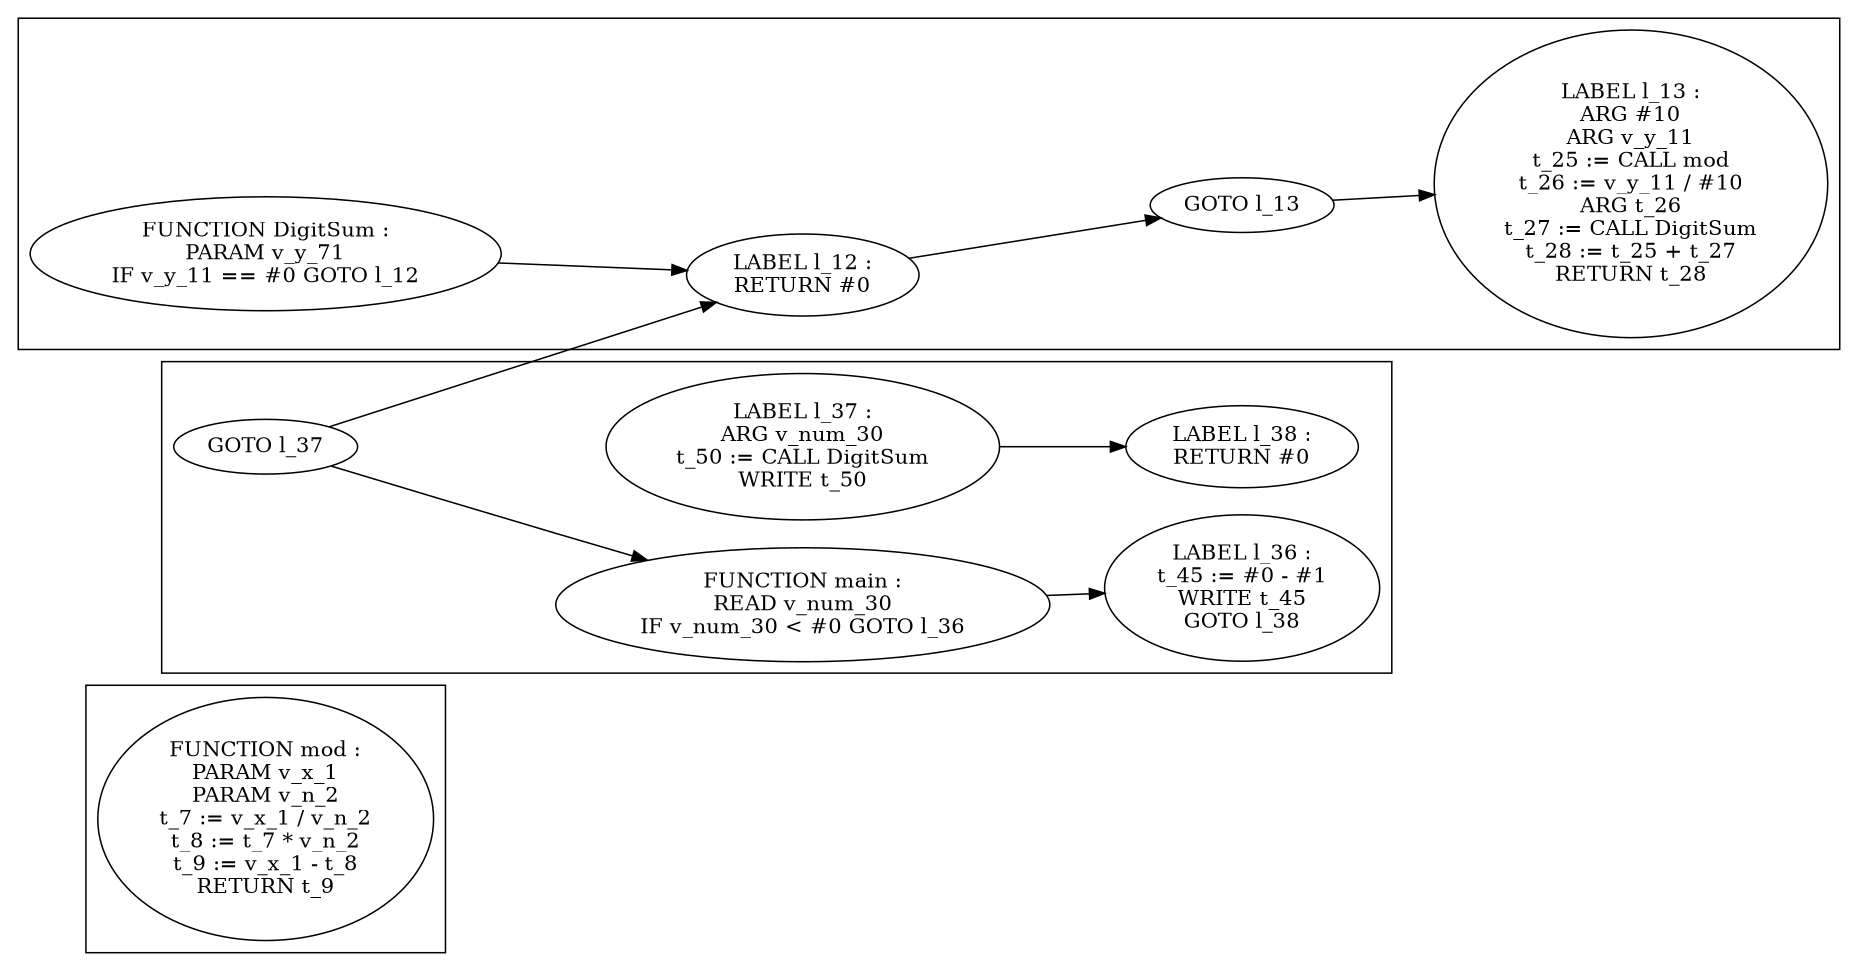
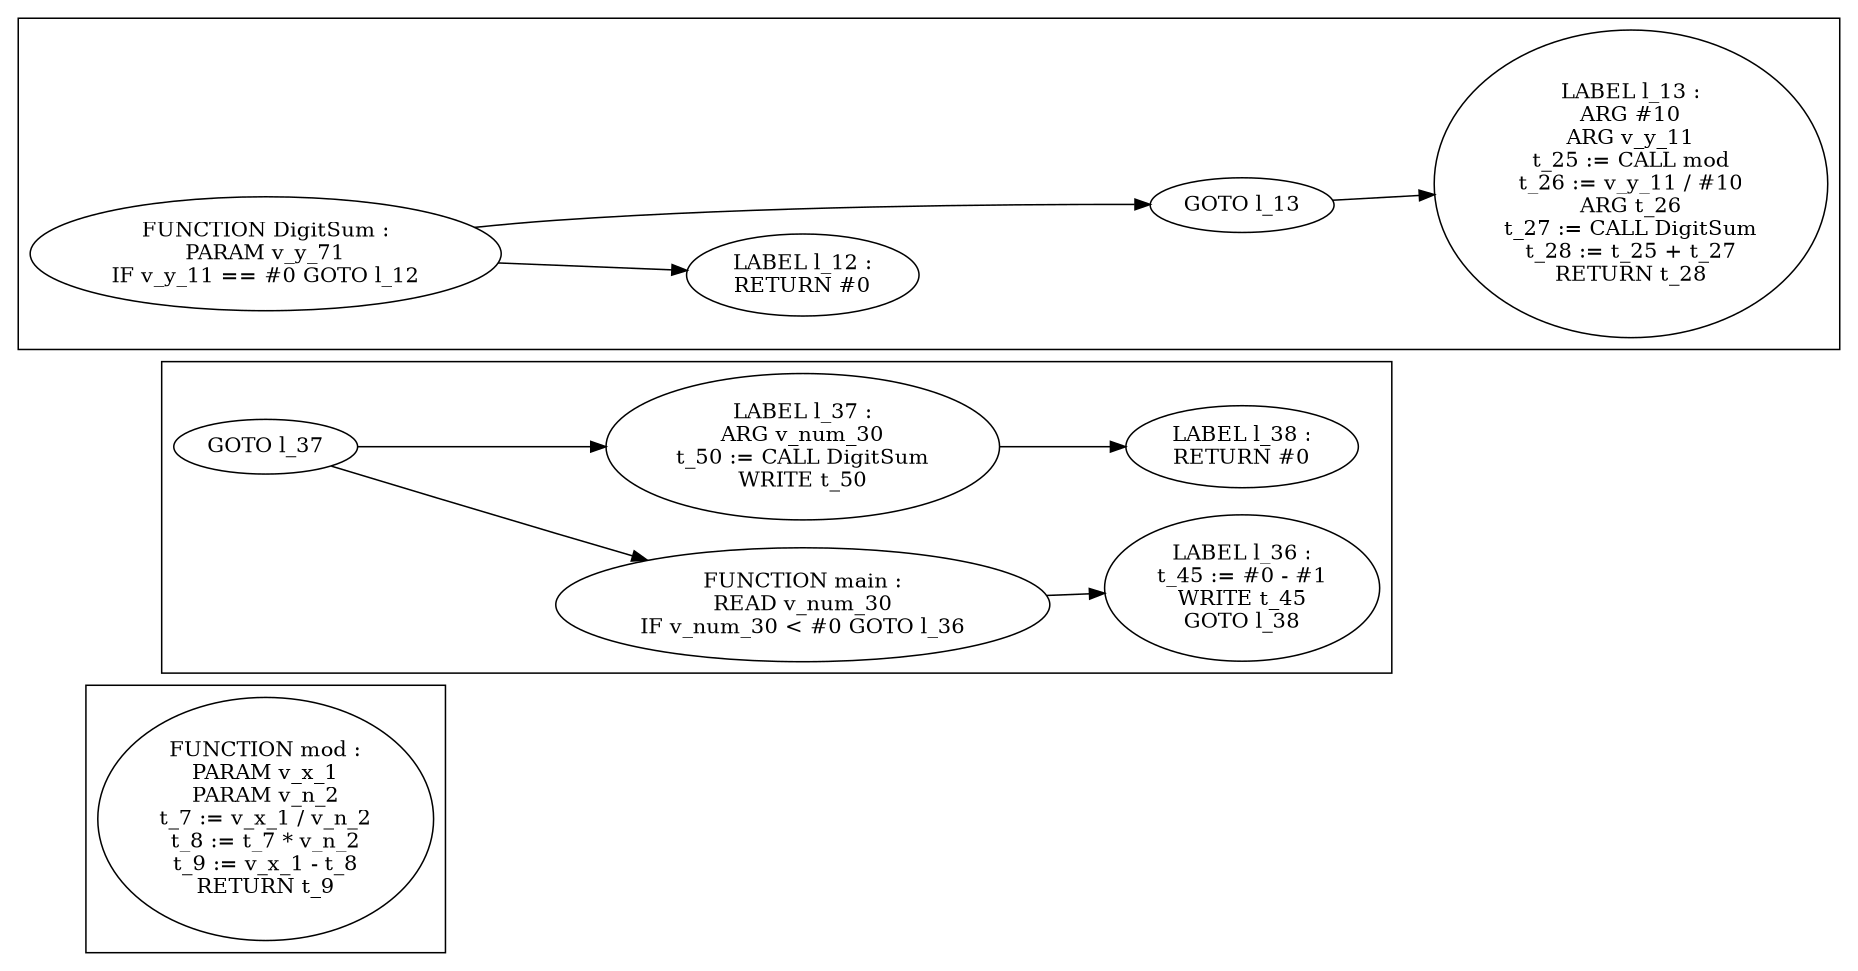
(1027, 239) -> (804, 209)
(497, 373) -> (474, 447)
